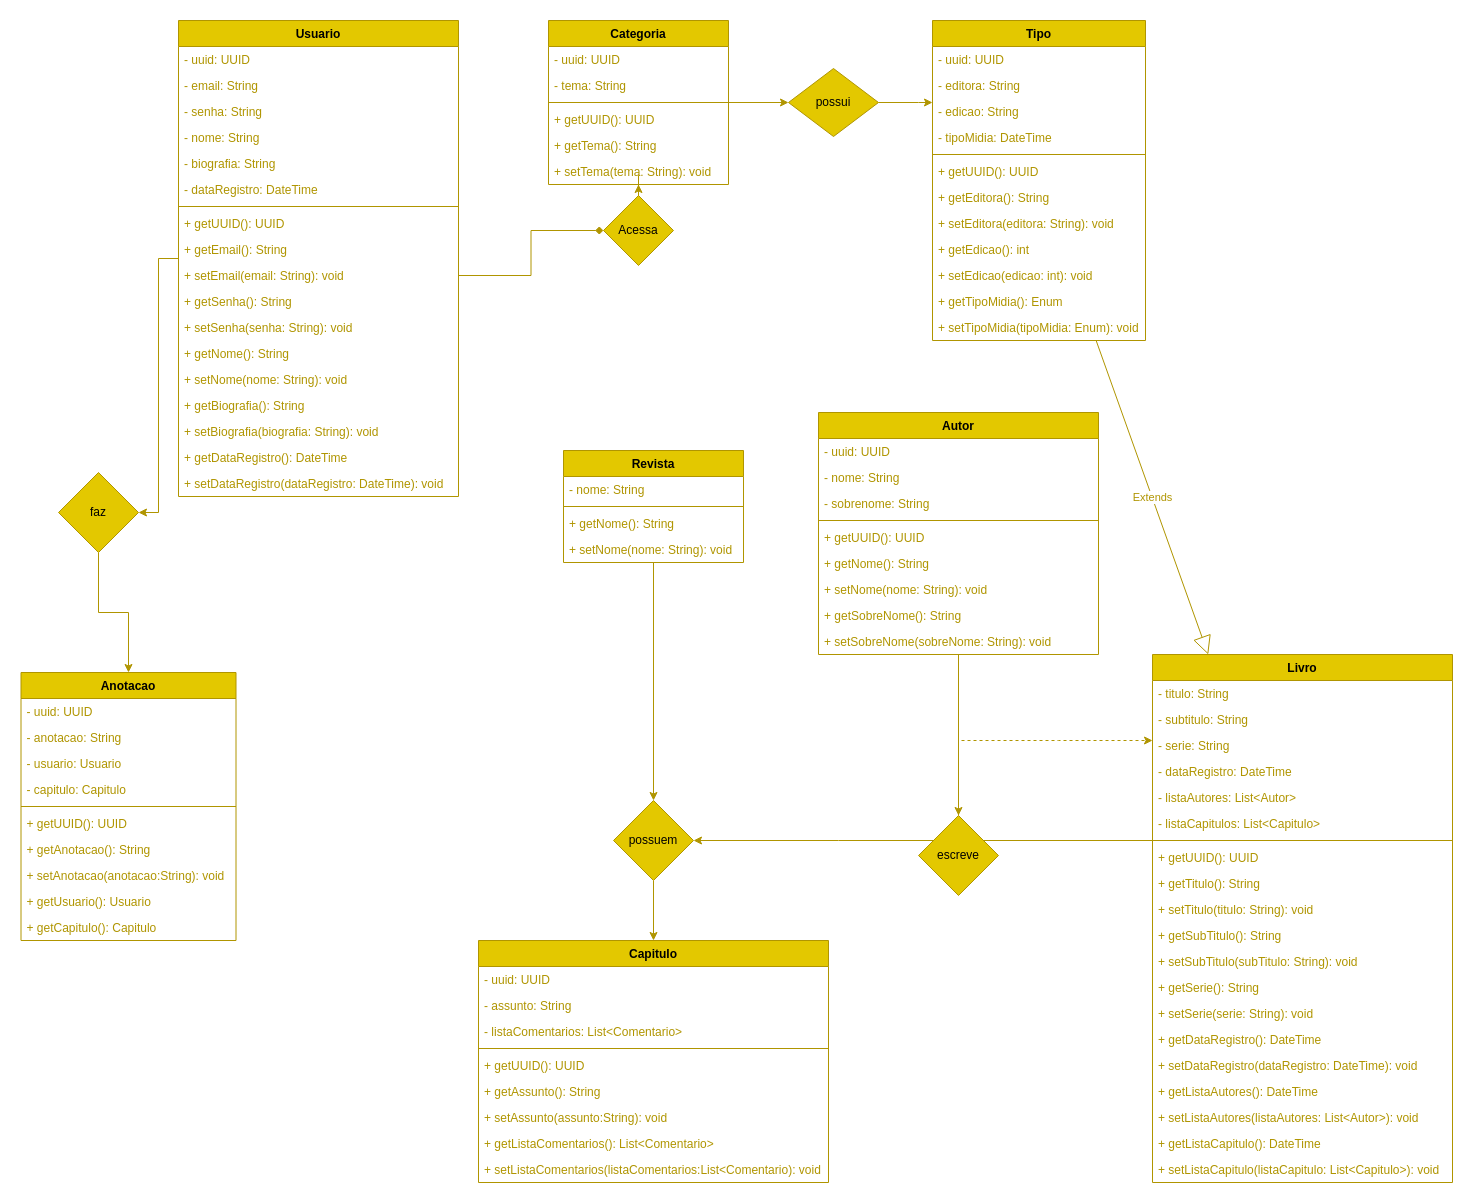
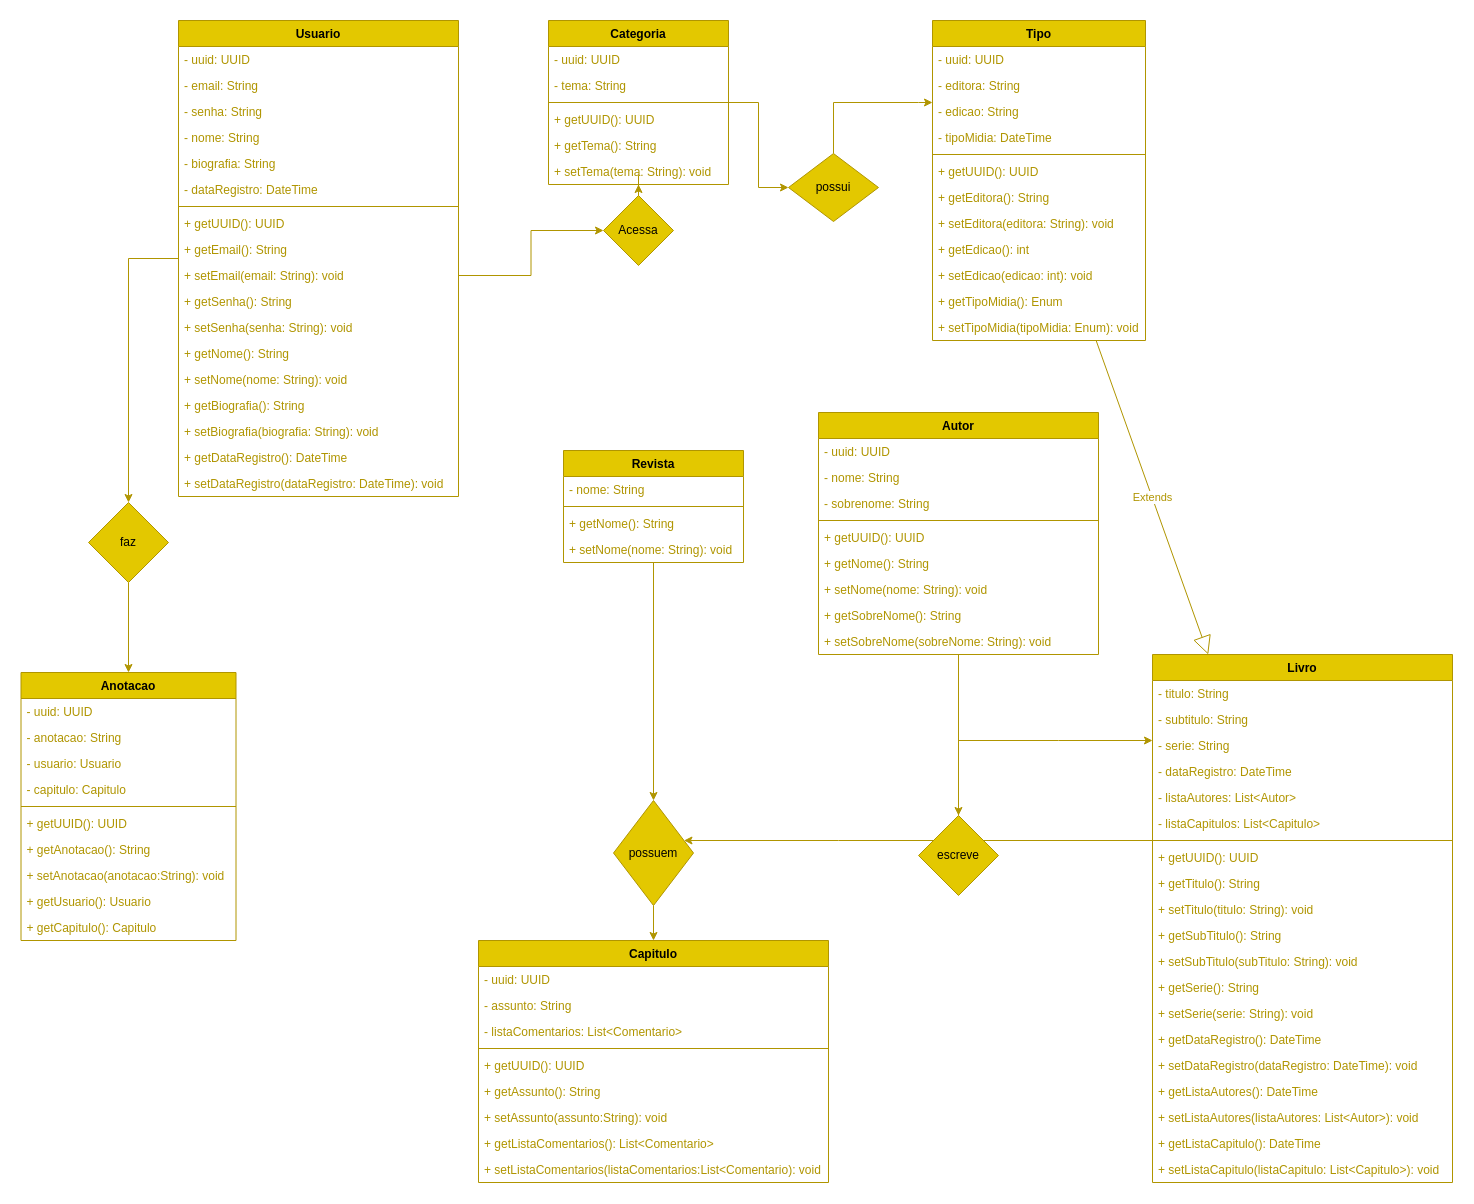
(834, 103) -> (834, 188)
(595, 231) -> (595, 231)
(99, 513) -> (129, 543)
(1053, 741) -> (1053, 741)
(654, 841) -> (654, 853)
